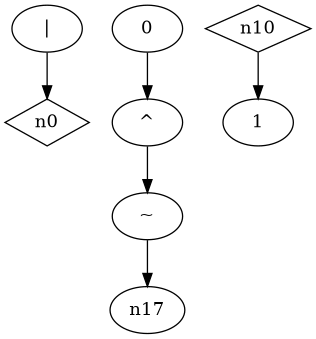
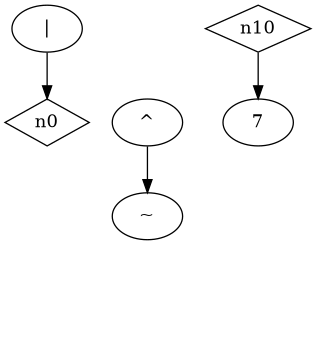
(147, 29) -> none
(258, 122) -> (258, 122)
(147, 310) -> none
